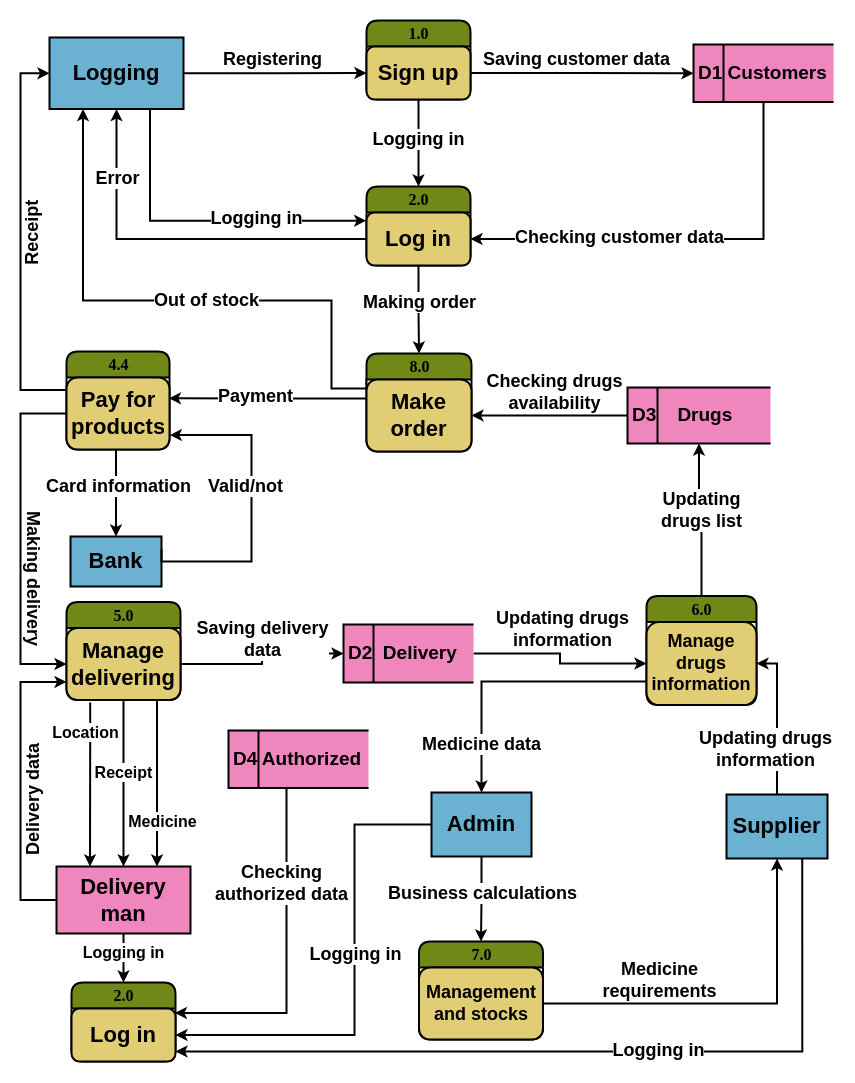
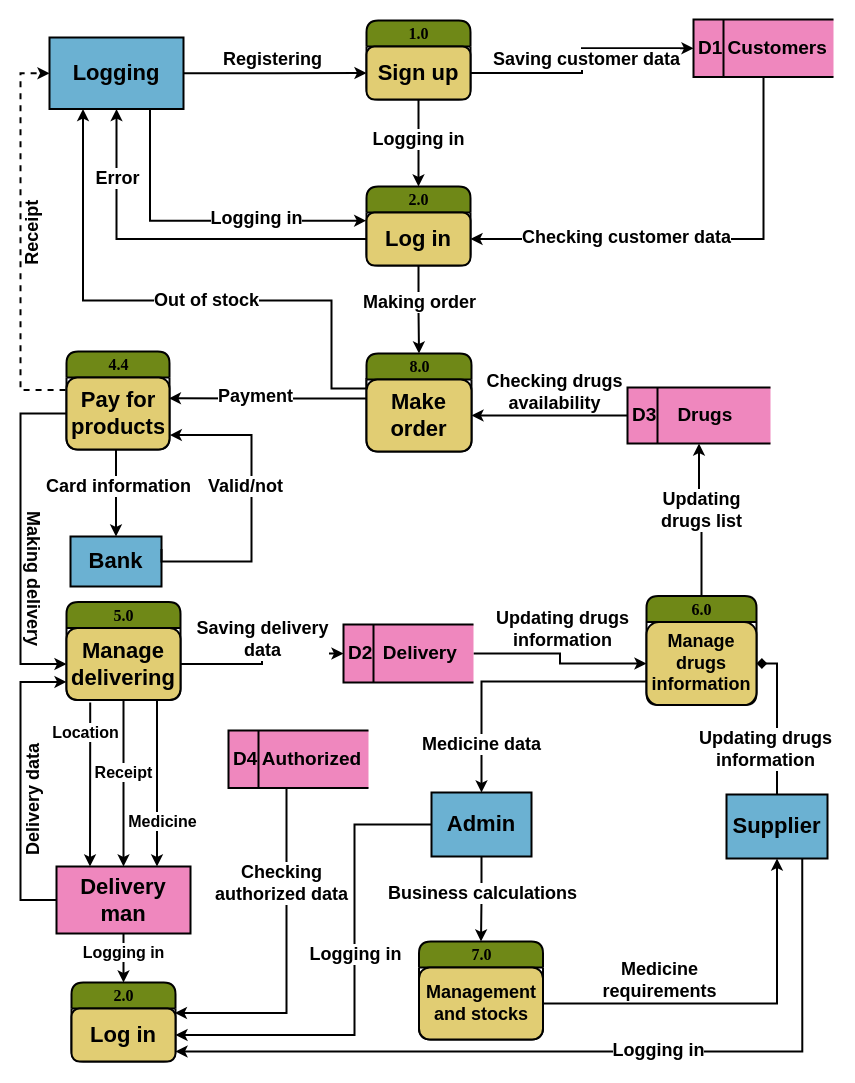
(764, 73) -> (764, 48)
(21, 242) -> (21, 242)
(767, 664) -> (767, 664)
